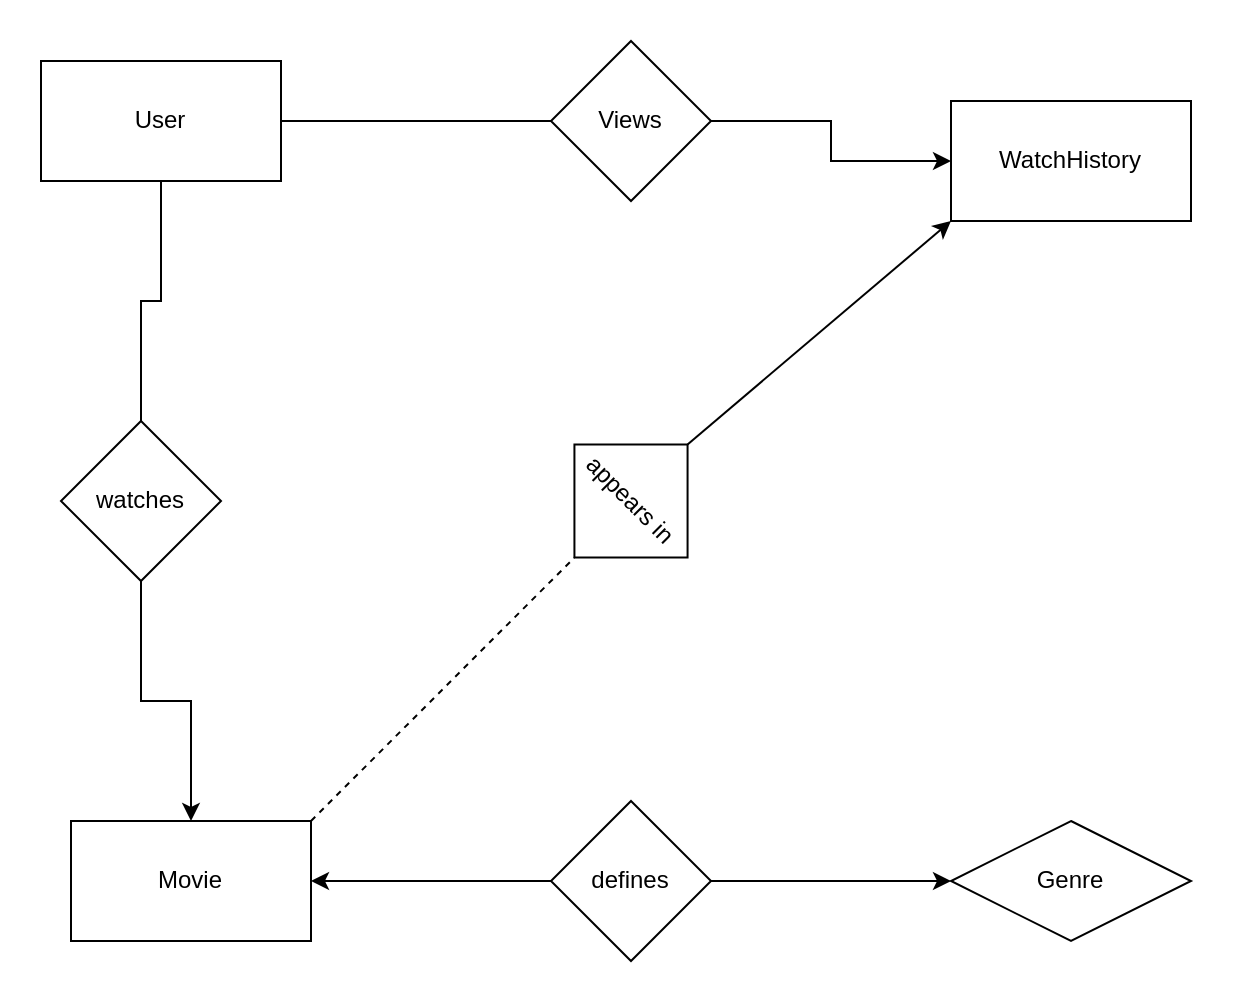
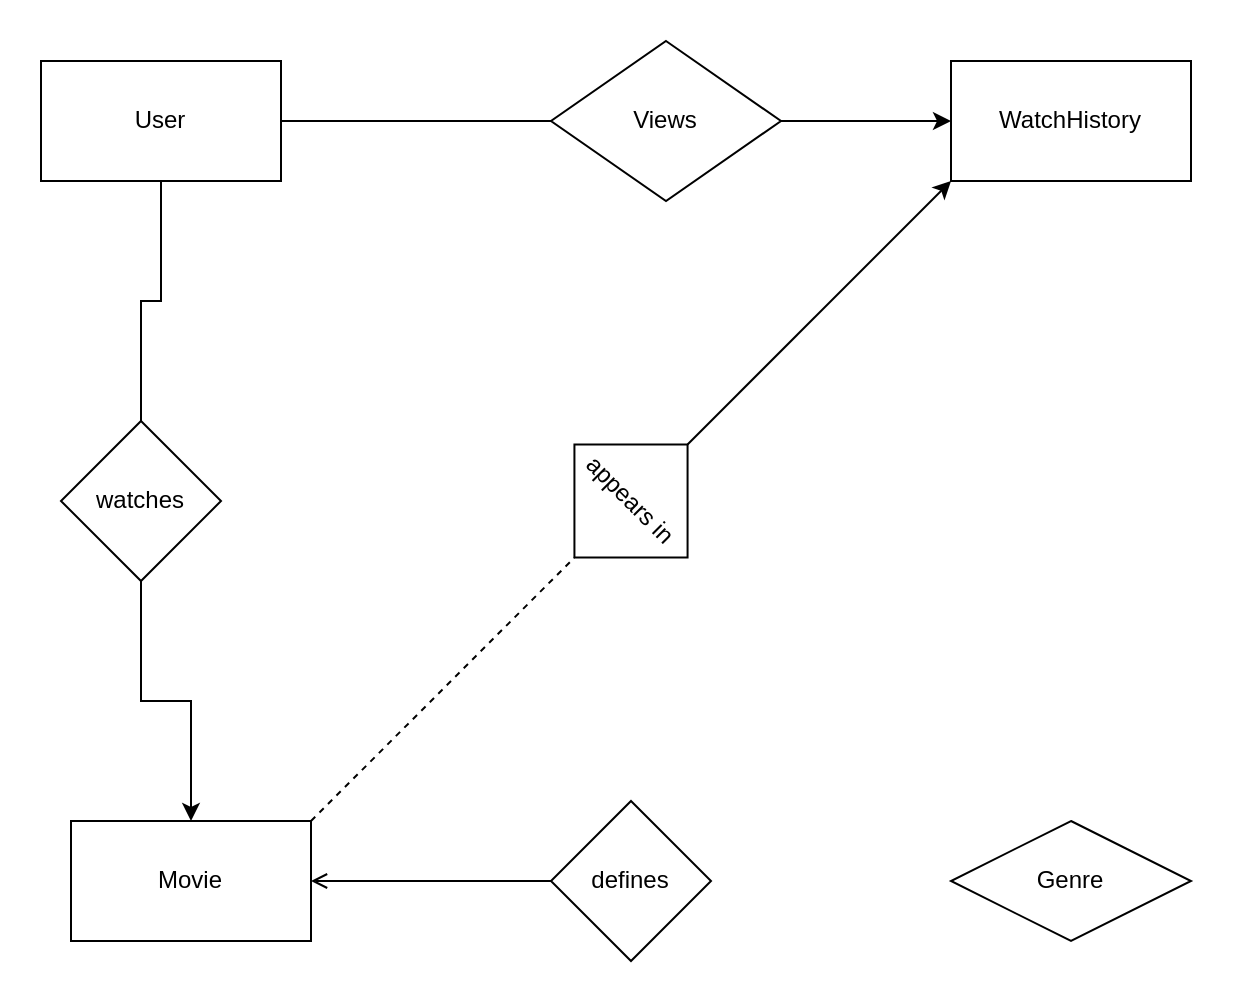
(631, 121) -> (666, 121)
(1071, 161) -> (1071, 121)
(326, 881) -> (322, 881)
(824, 881) -> none
